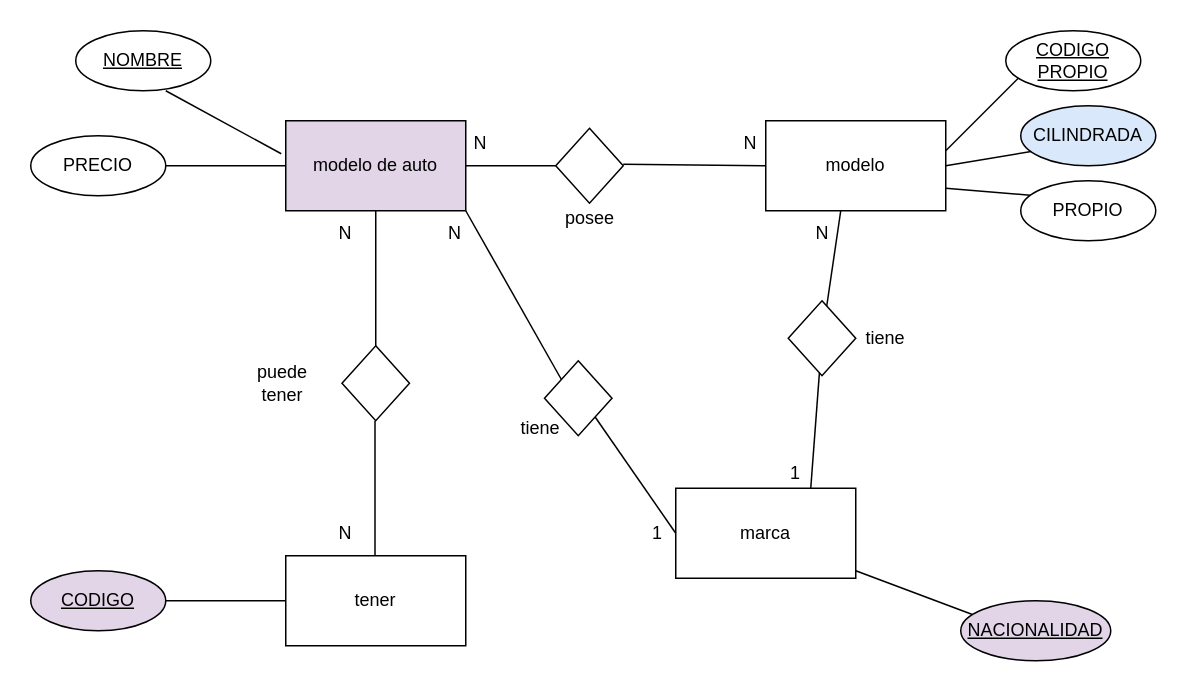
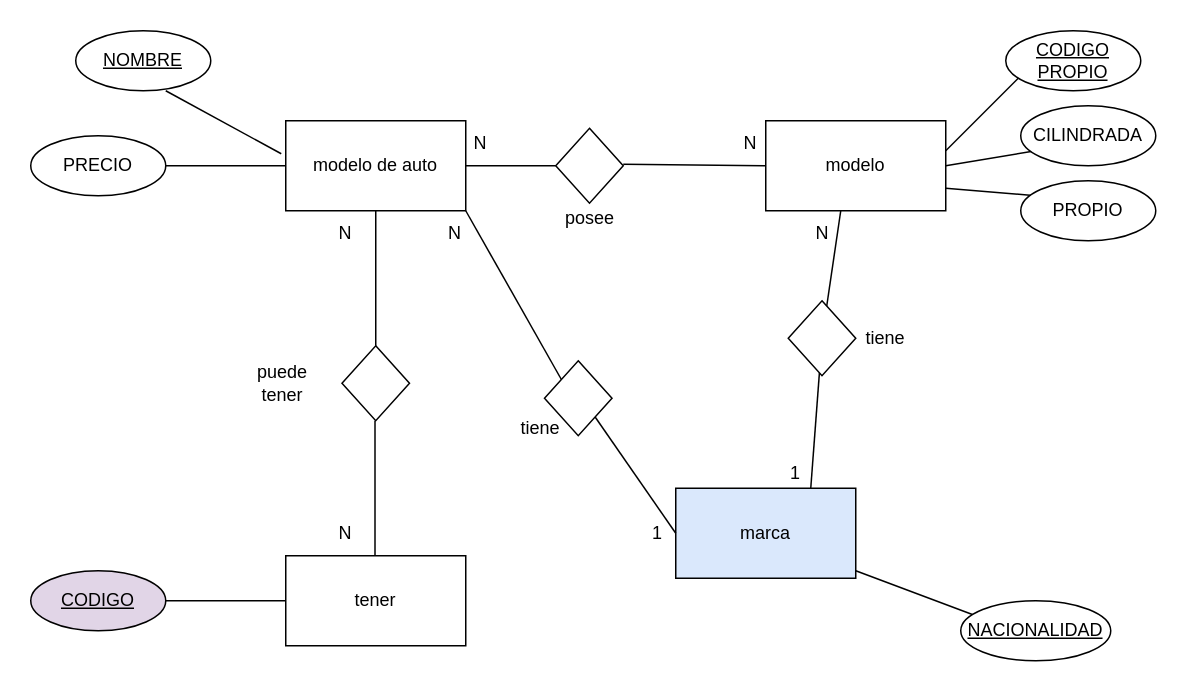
(1088, 136) -> (1088, 136)
(376, 166) -> (376, 166)
(766, 533) -> (766, 533)
(1036, 631) -> (1036, 631)
